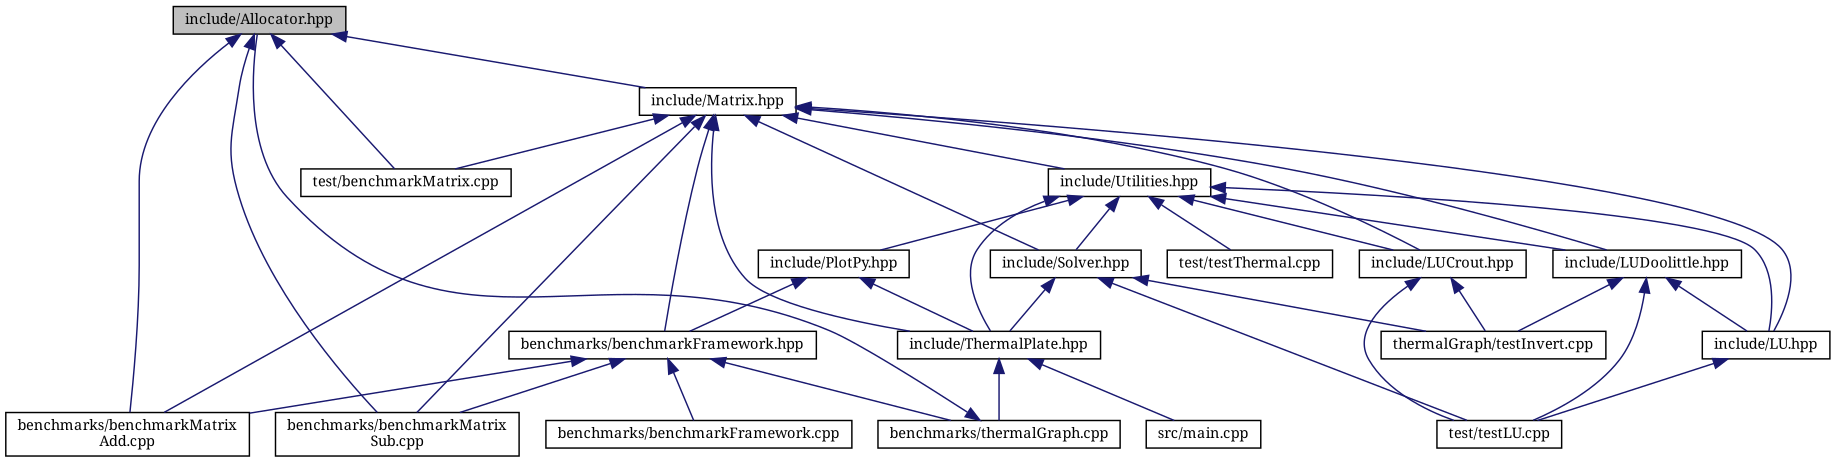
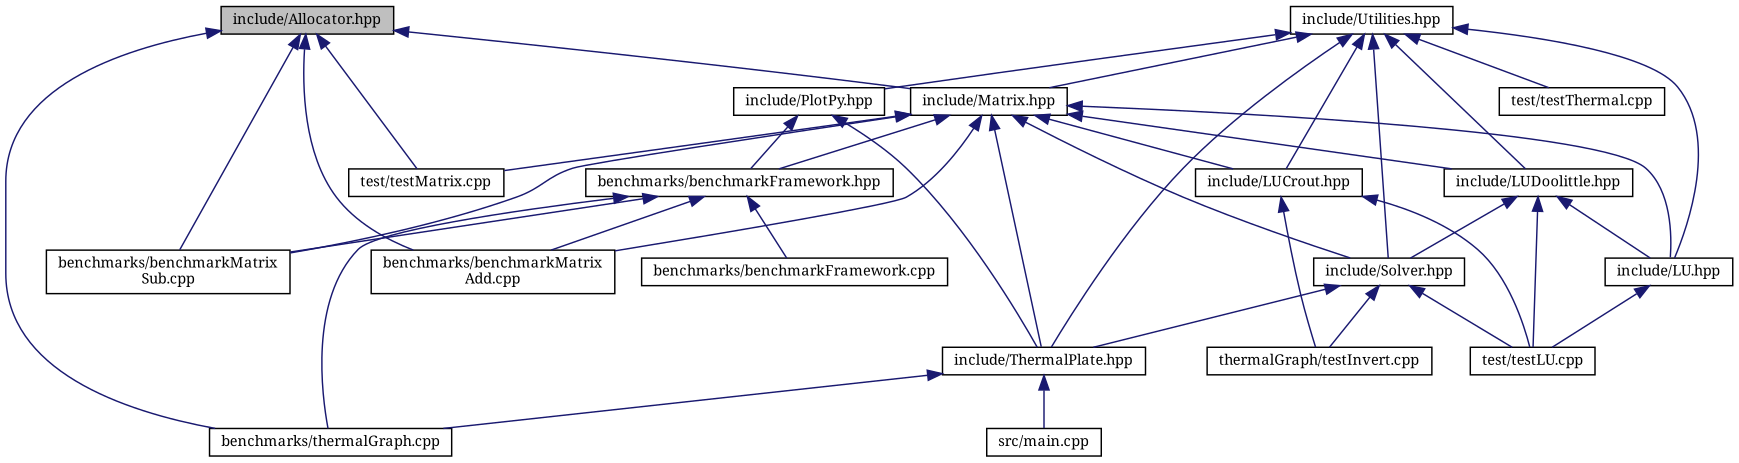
(931, 144) -> (1173, 62)
(406, 183) -> (426, 183)
(541, 297) -> (6, 233)
(1564, 308) -> (1464, 227)
